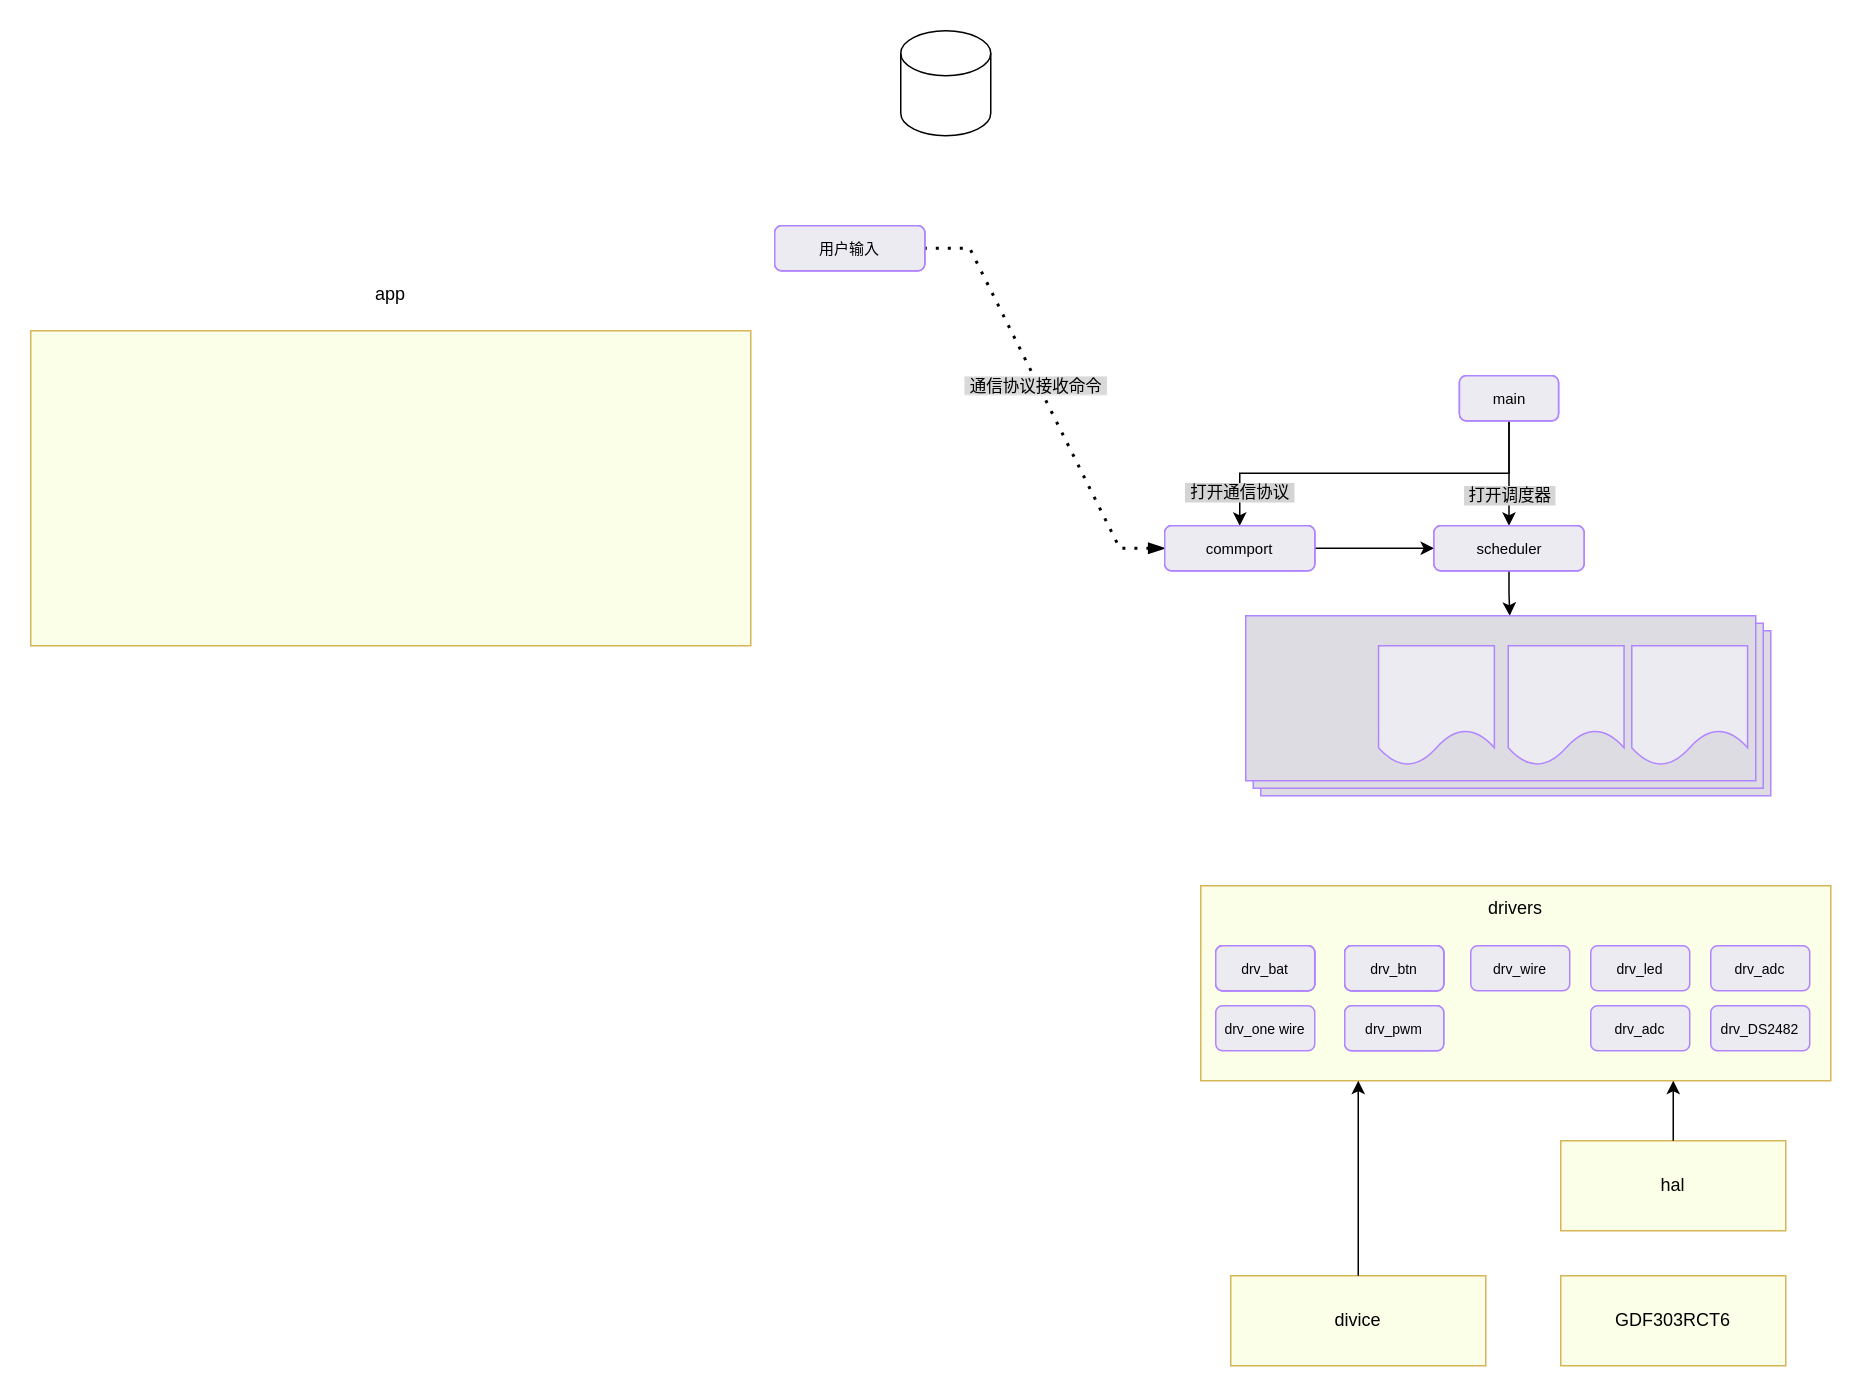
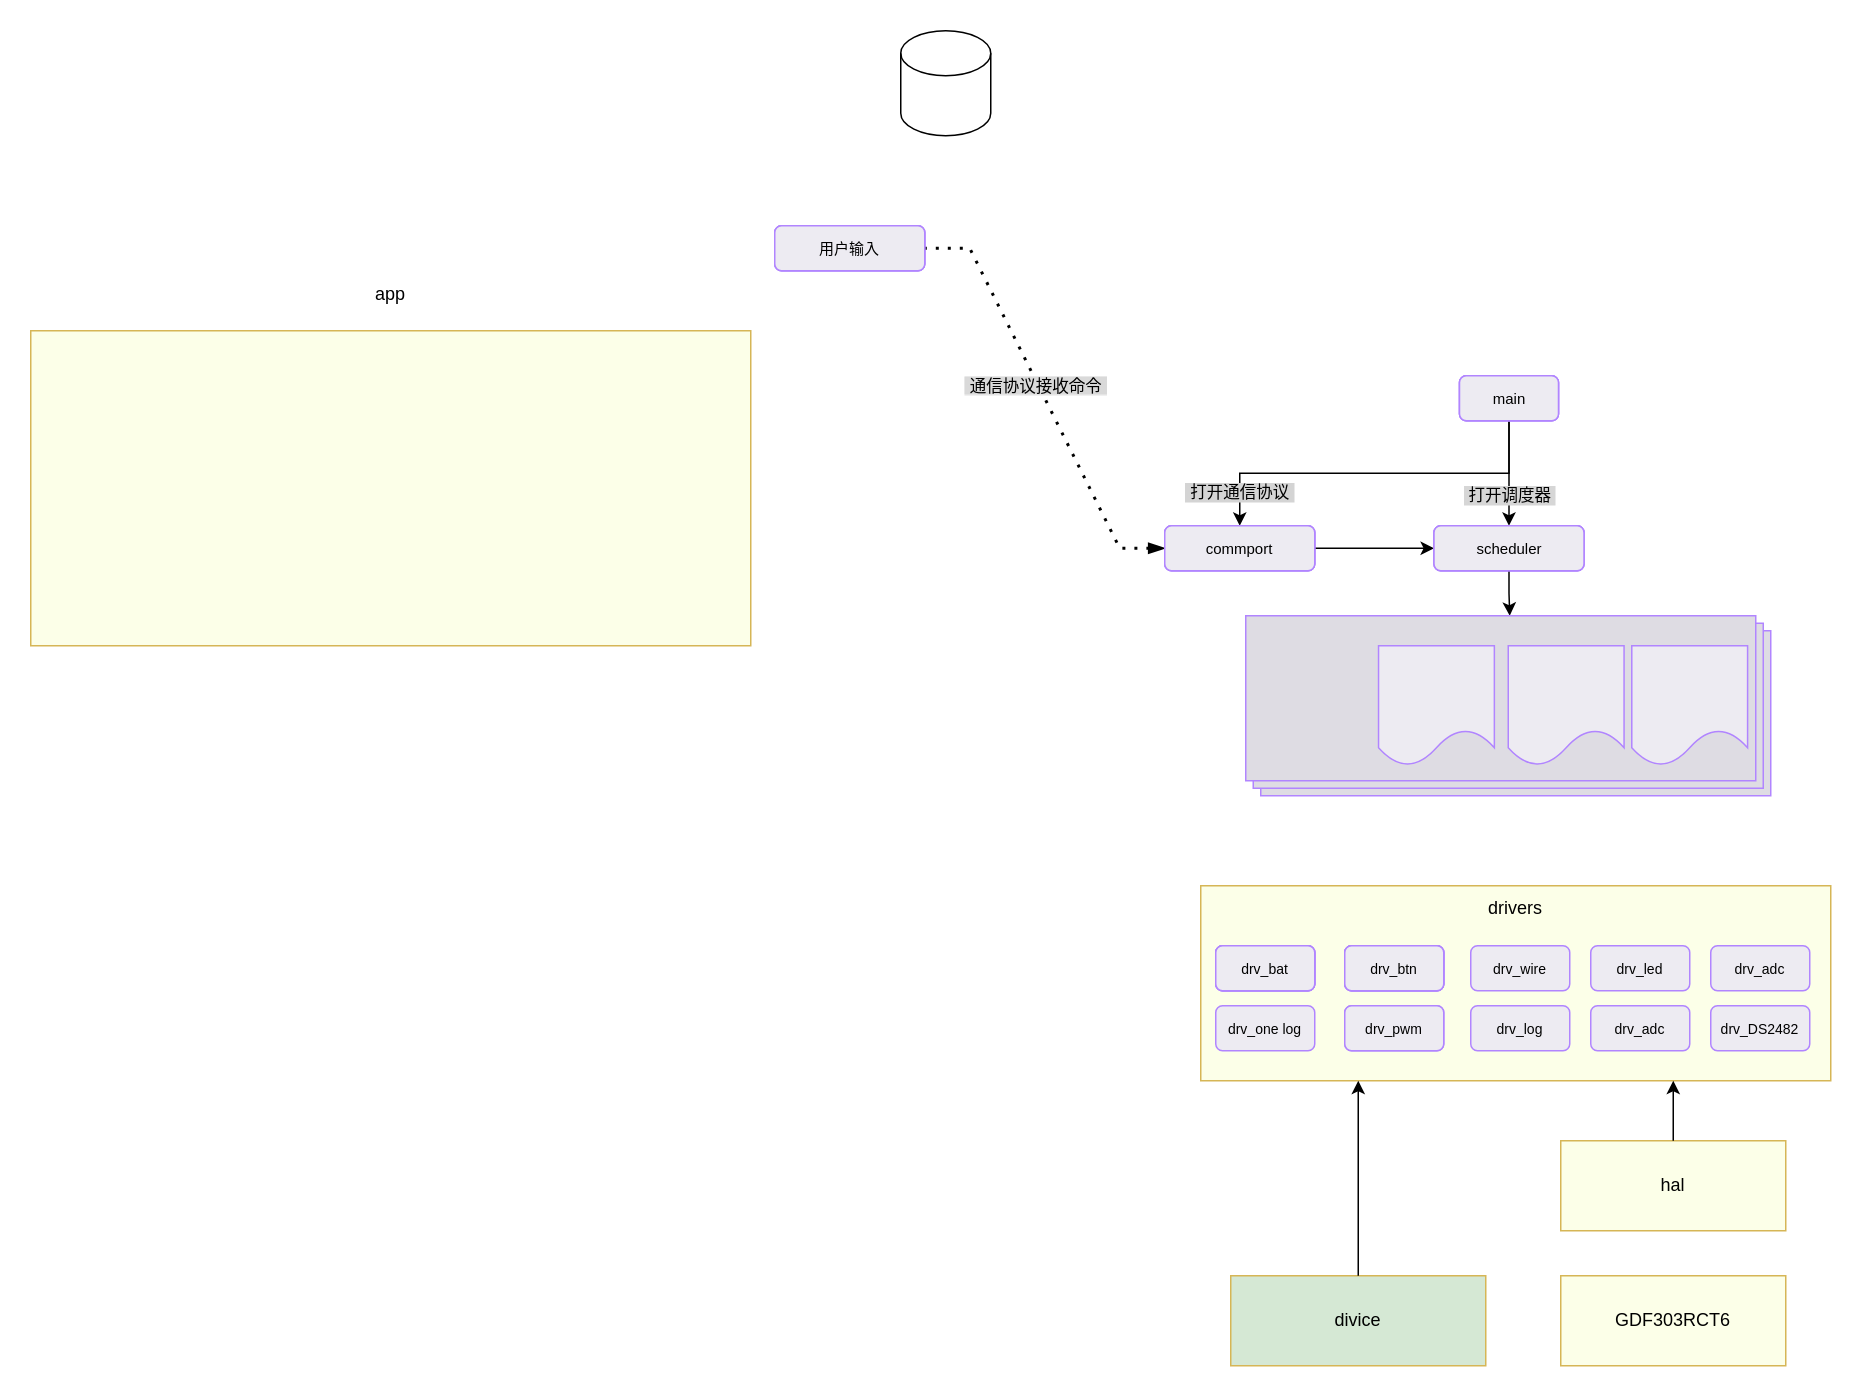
(1265, 1028) -> (1265, 1028)
none -> (1520, 1028)
(1358, 1321) -> (1358, 1321)
